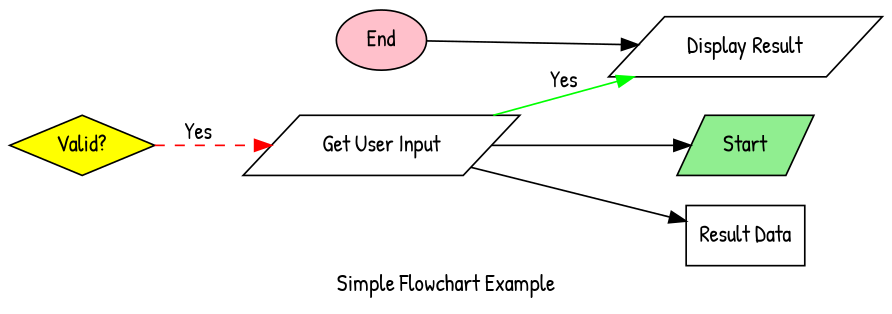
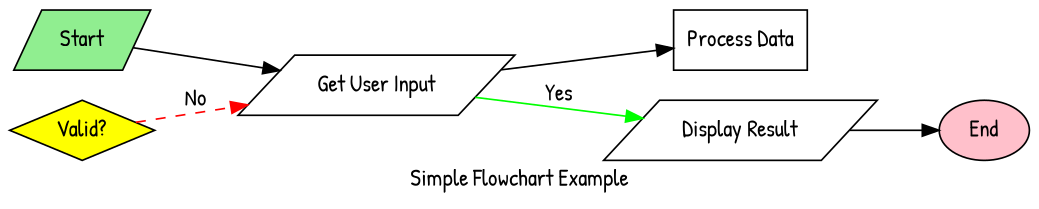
(524, 43) -> (886, 130)
(199, 133) -> (196, 99)
(583, 145) -> (198, 58)
(745, 236) -> (740, 40)
